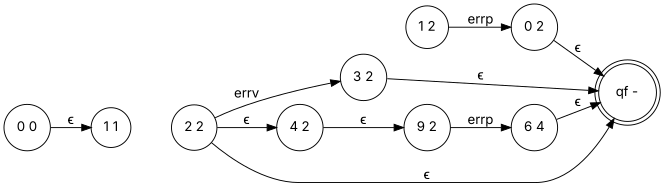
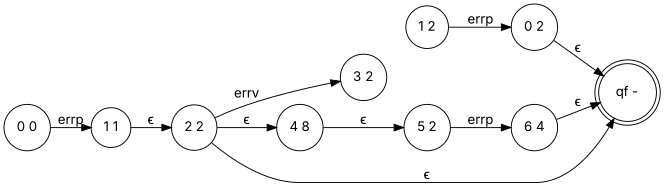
(488, 85) -> none
(71, 120) -> (71, 120)
none -> (146, 128)
(300, 128) -> (300, 128)
(427, 128) -> (427, 128)
